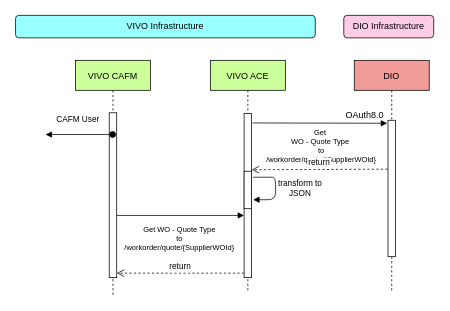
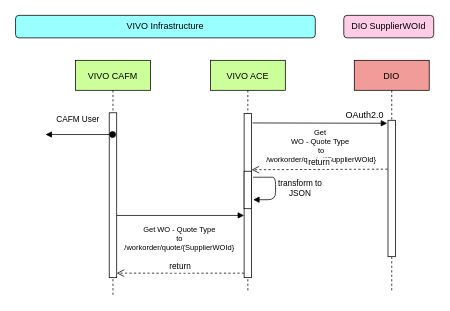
(389, 27) -> (389, 27)
(365, 116) -> (365, 116)
